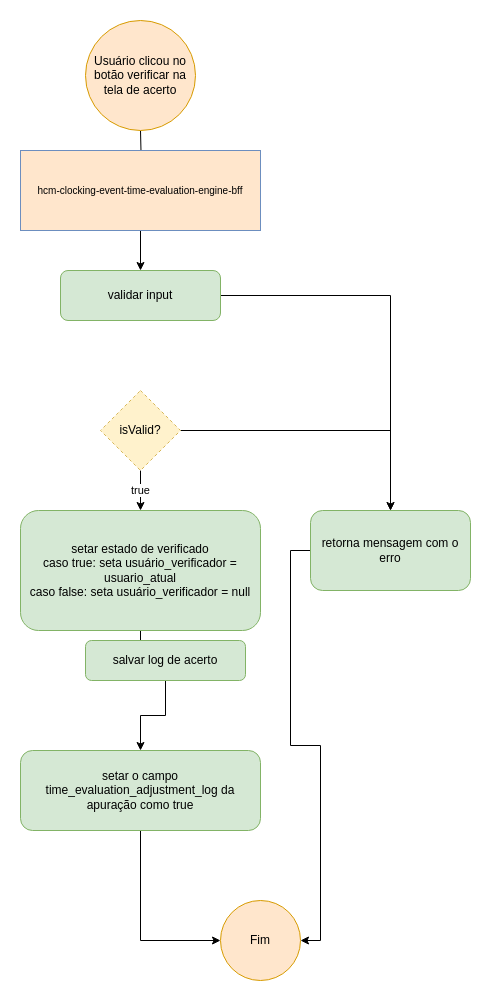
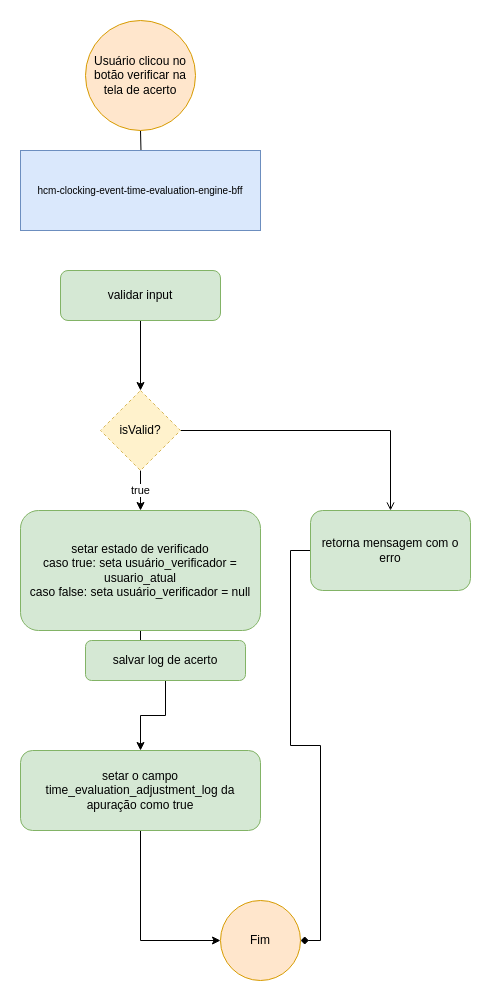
(141, 191) -> (141, 191)
(141, 247) -> none
(372, 296) -> (141, 352)
(308, 941) -> (309, 941)
